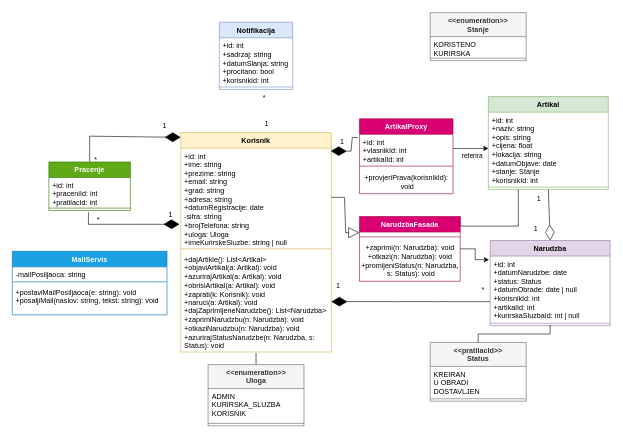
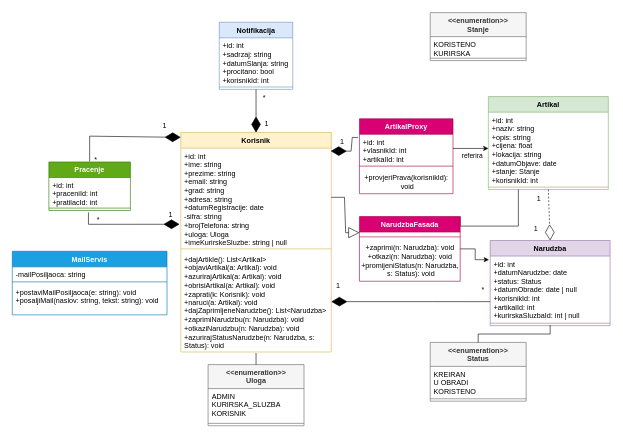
none -> (256, 116)
(549, 208) -> (549, 208)
(479, 355) -> (479, 355)
(454, 383) -> (452, 383)
